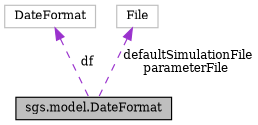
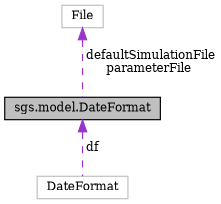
(75, 68) -> (83, 154)
